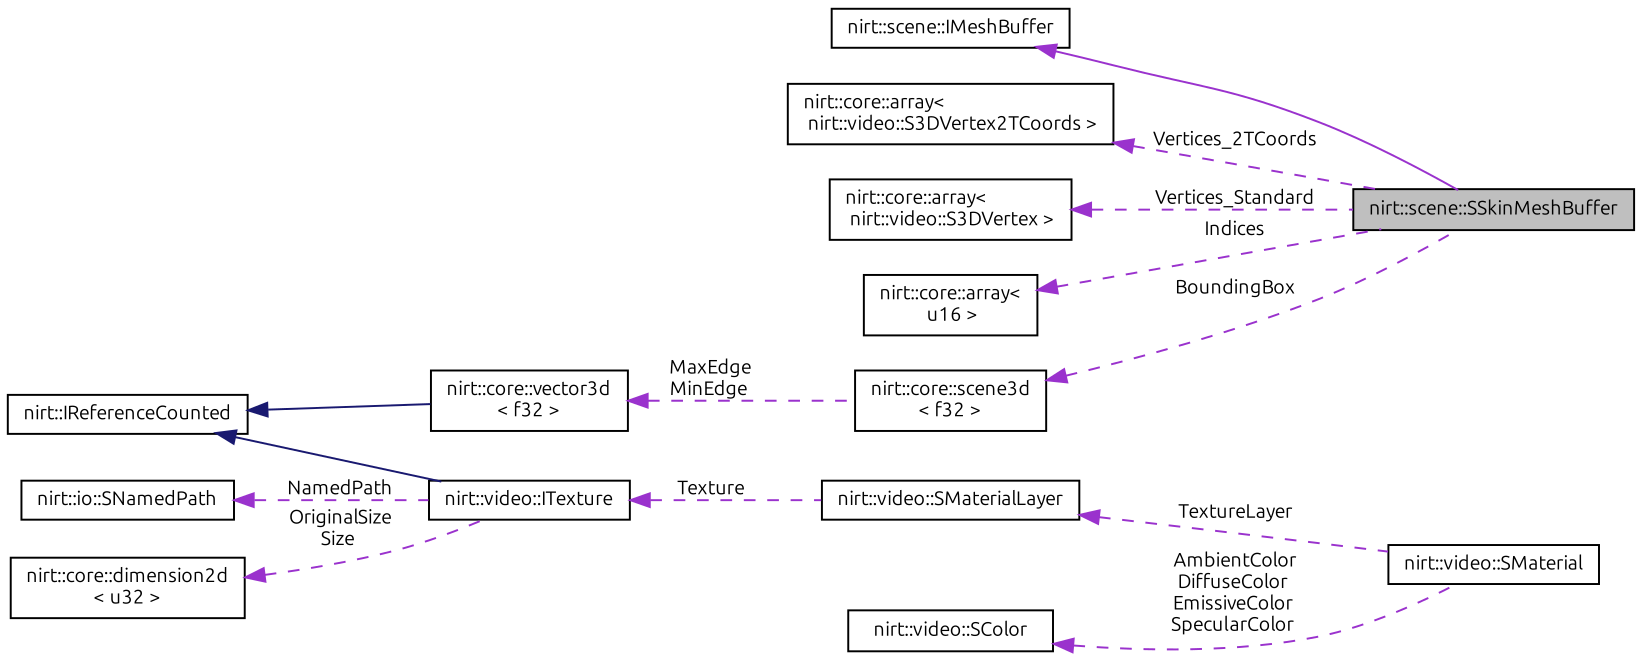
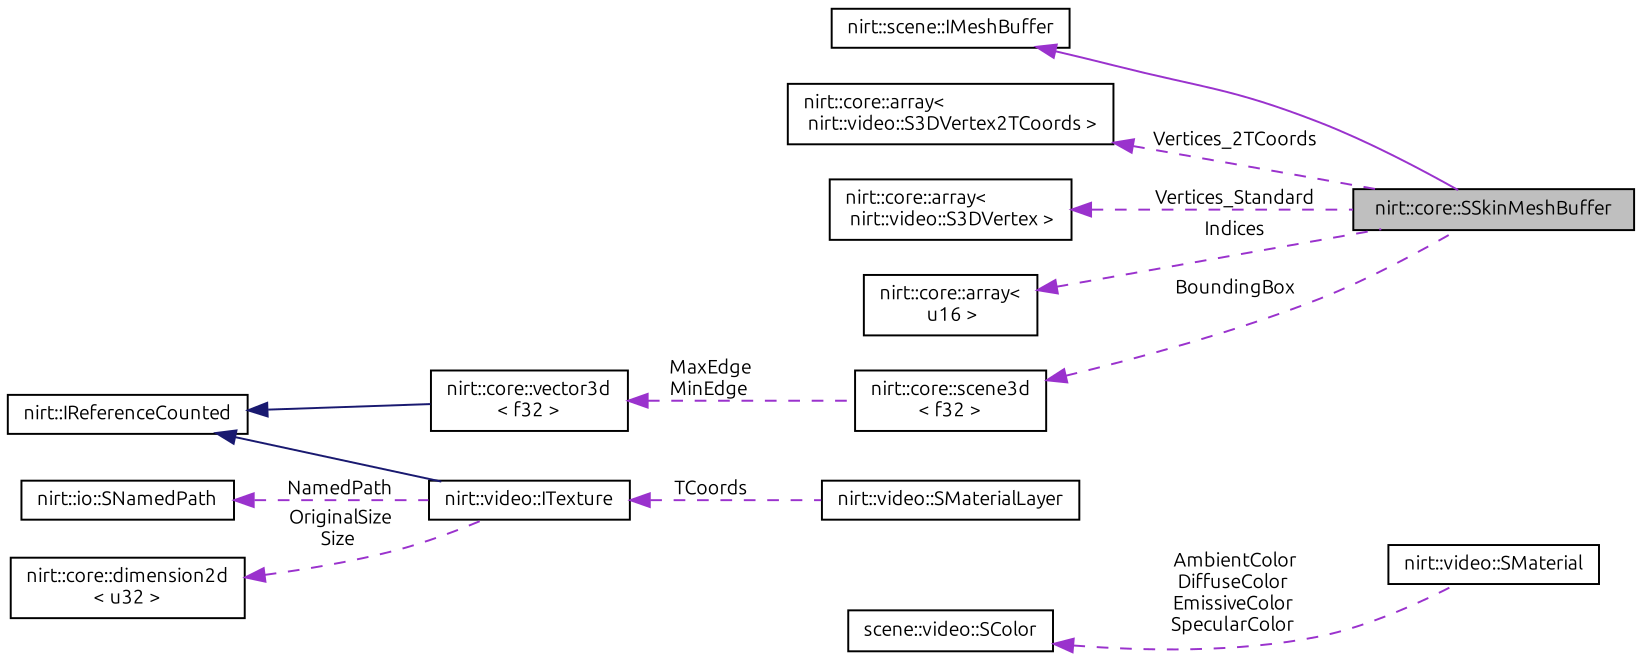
(1494, 210) -> (1494, 210)
(709, 489) -> (709, 489)
(1244, 534) -> none
(951, 631) -> (951, 631)
